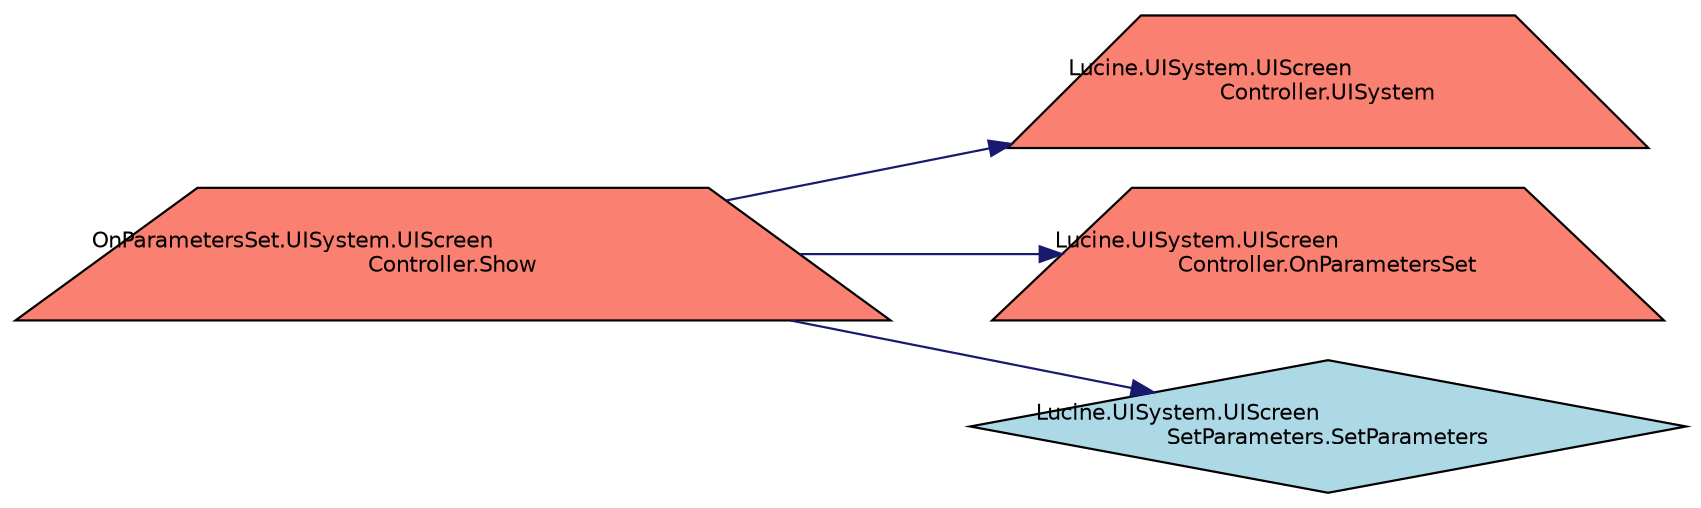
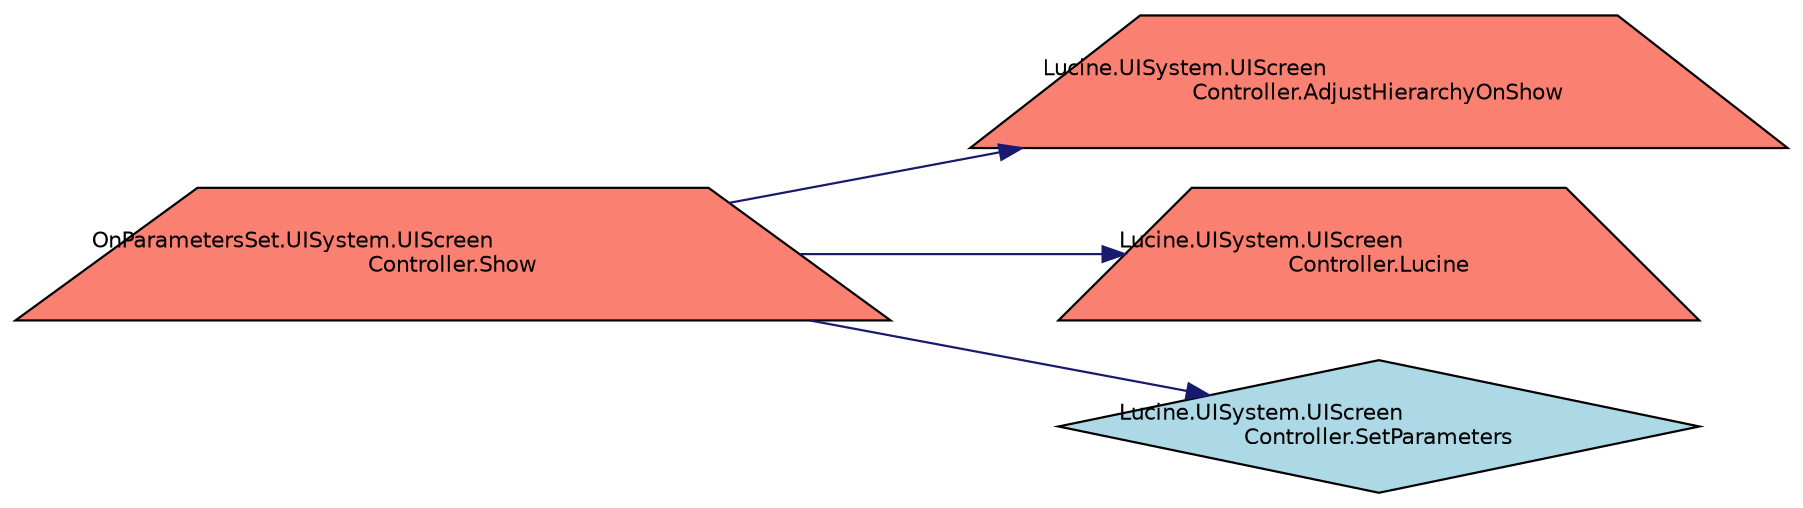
(1328, 82) -> (1379, 82)
(1328, 254) -> (1379, 254)
(1328, 426) -> (1379, 426)
